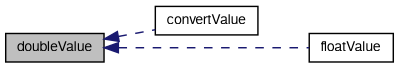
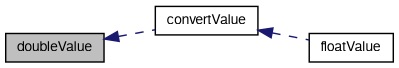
(214, 48) -> (291, 36)
